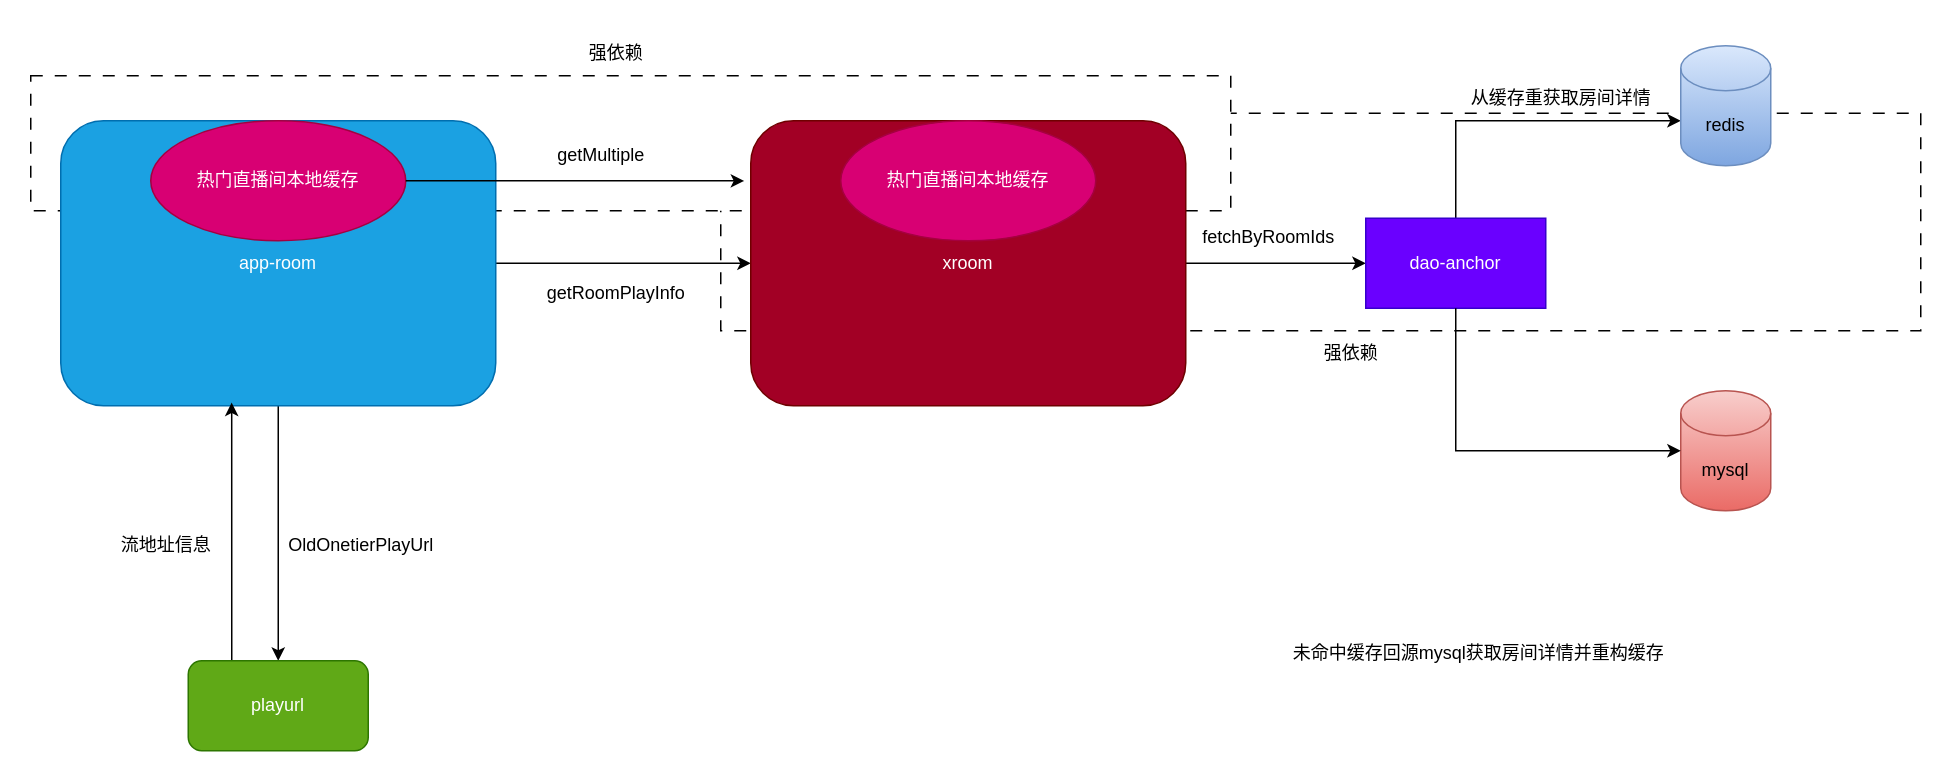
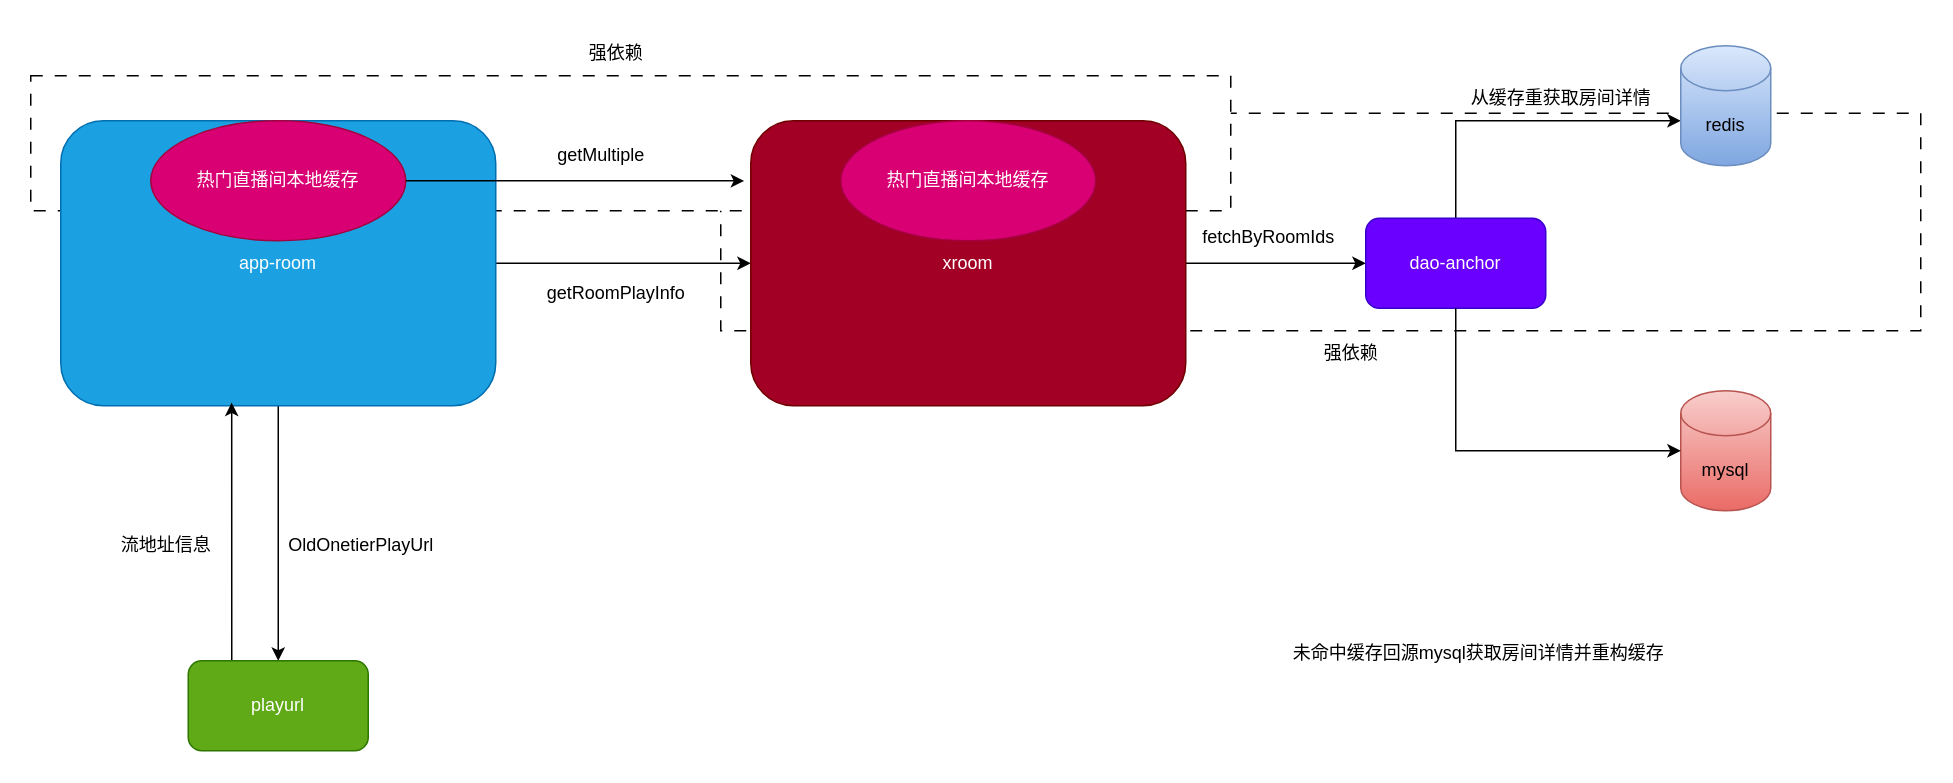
(1456, 263) -> (1456, 263)
